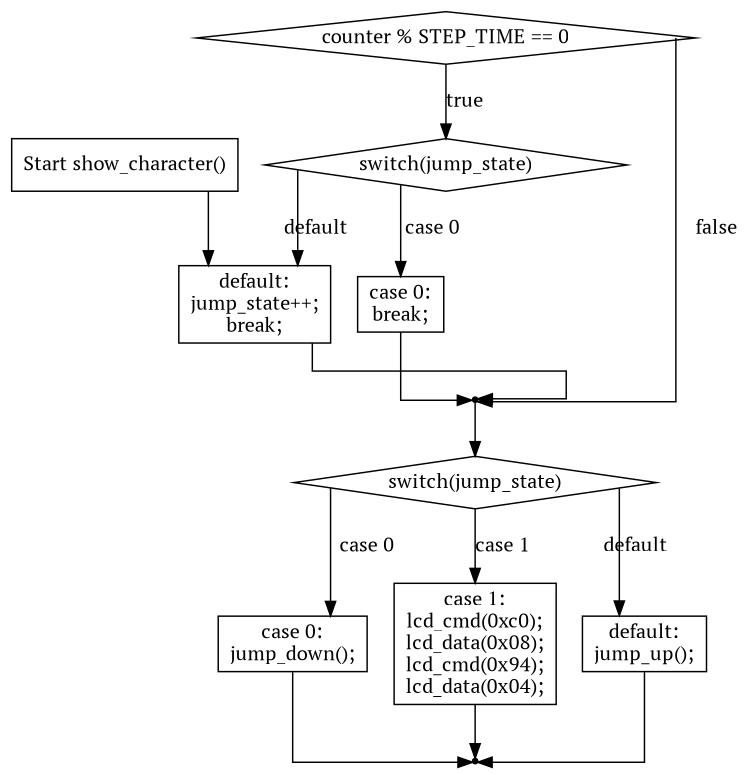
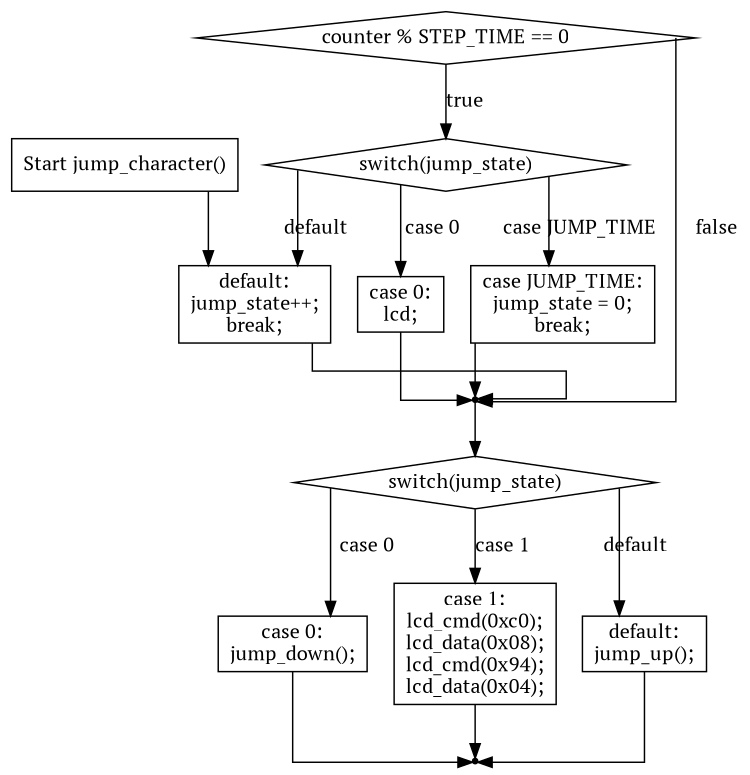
(125, 165) -> (125, 165)
(401, 304) -> (401, 304)
none -> (563, 304)
